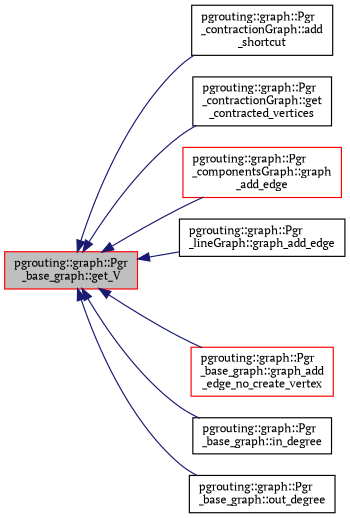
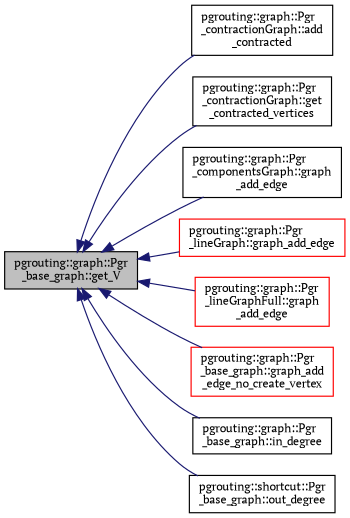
(262, 30) -> (262, 30)
(262, 172) -> (262, 172)
(262, 238) -> (262, 238)
(71, 270) -> (71, 270)
none -> (262, 302)
(262, 494) -> (262, 494)
